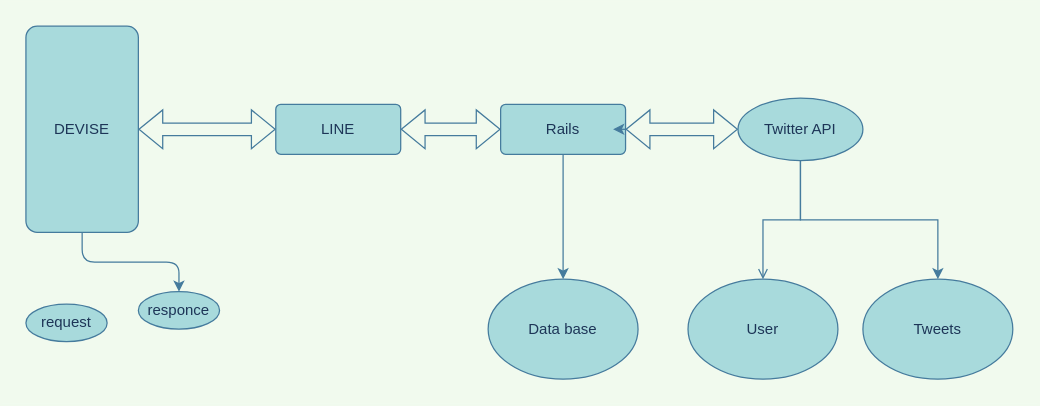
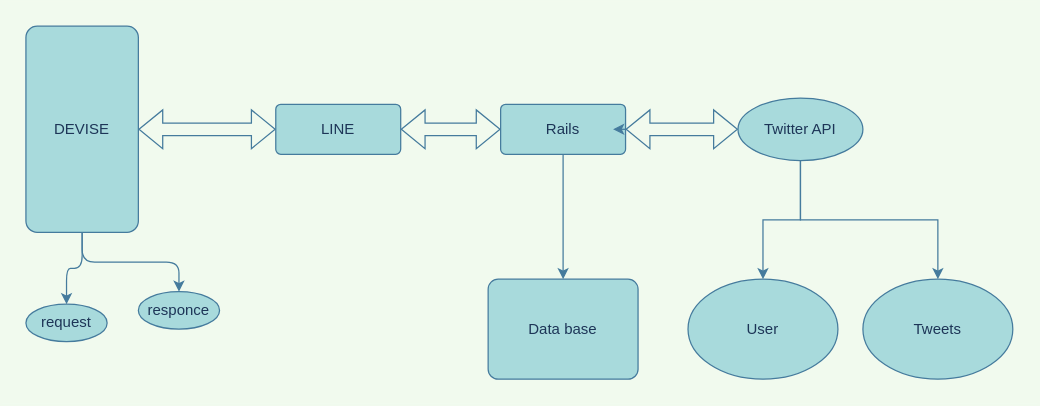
(763, 271) -> (763, 269)
none -> (67, 275)
(563, 329) -> (563, 329)
